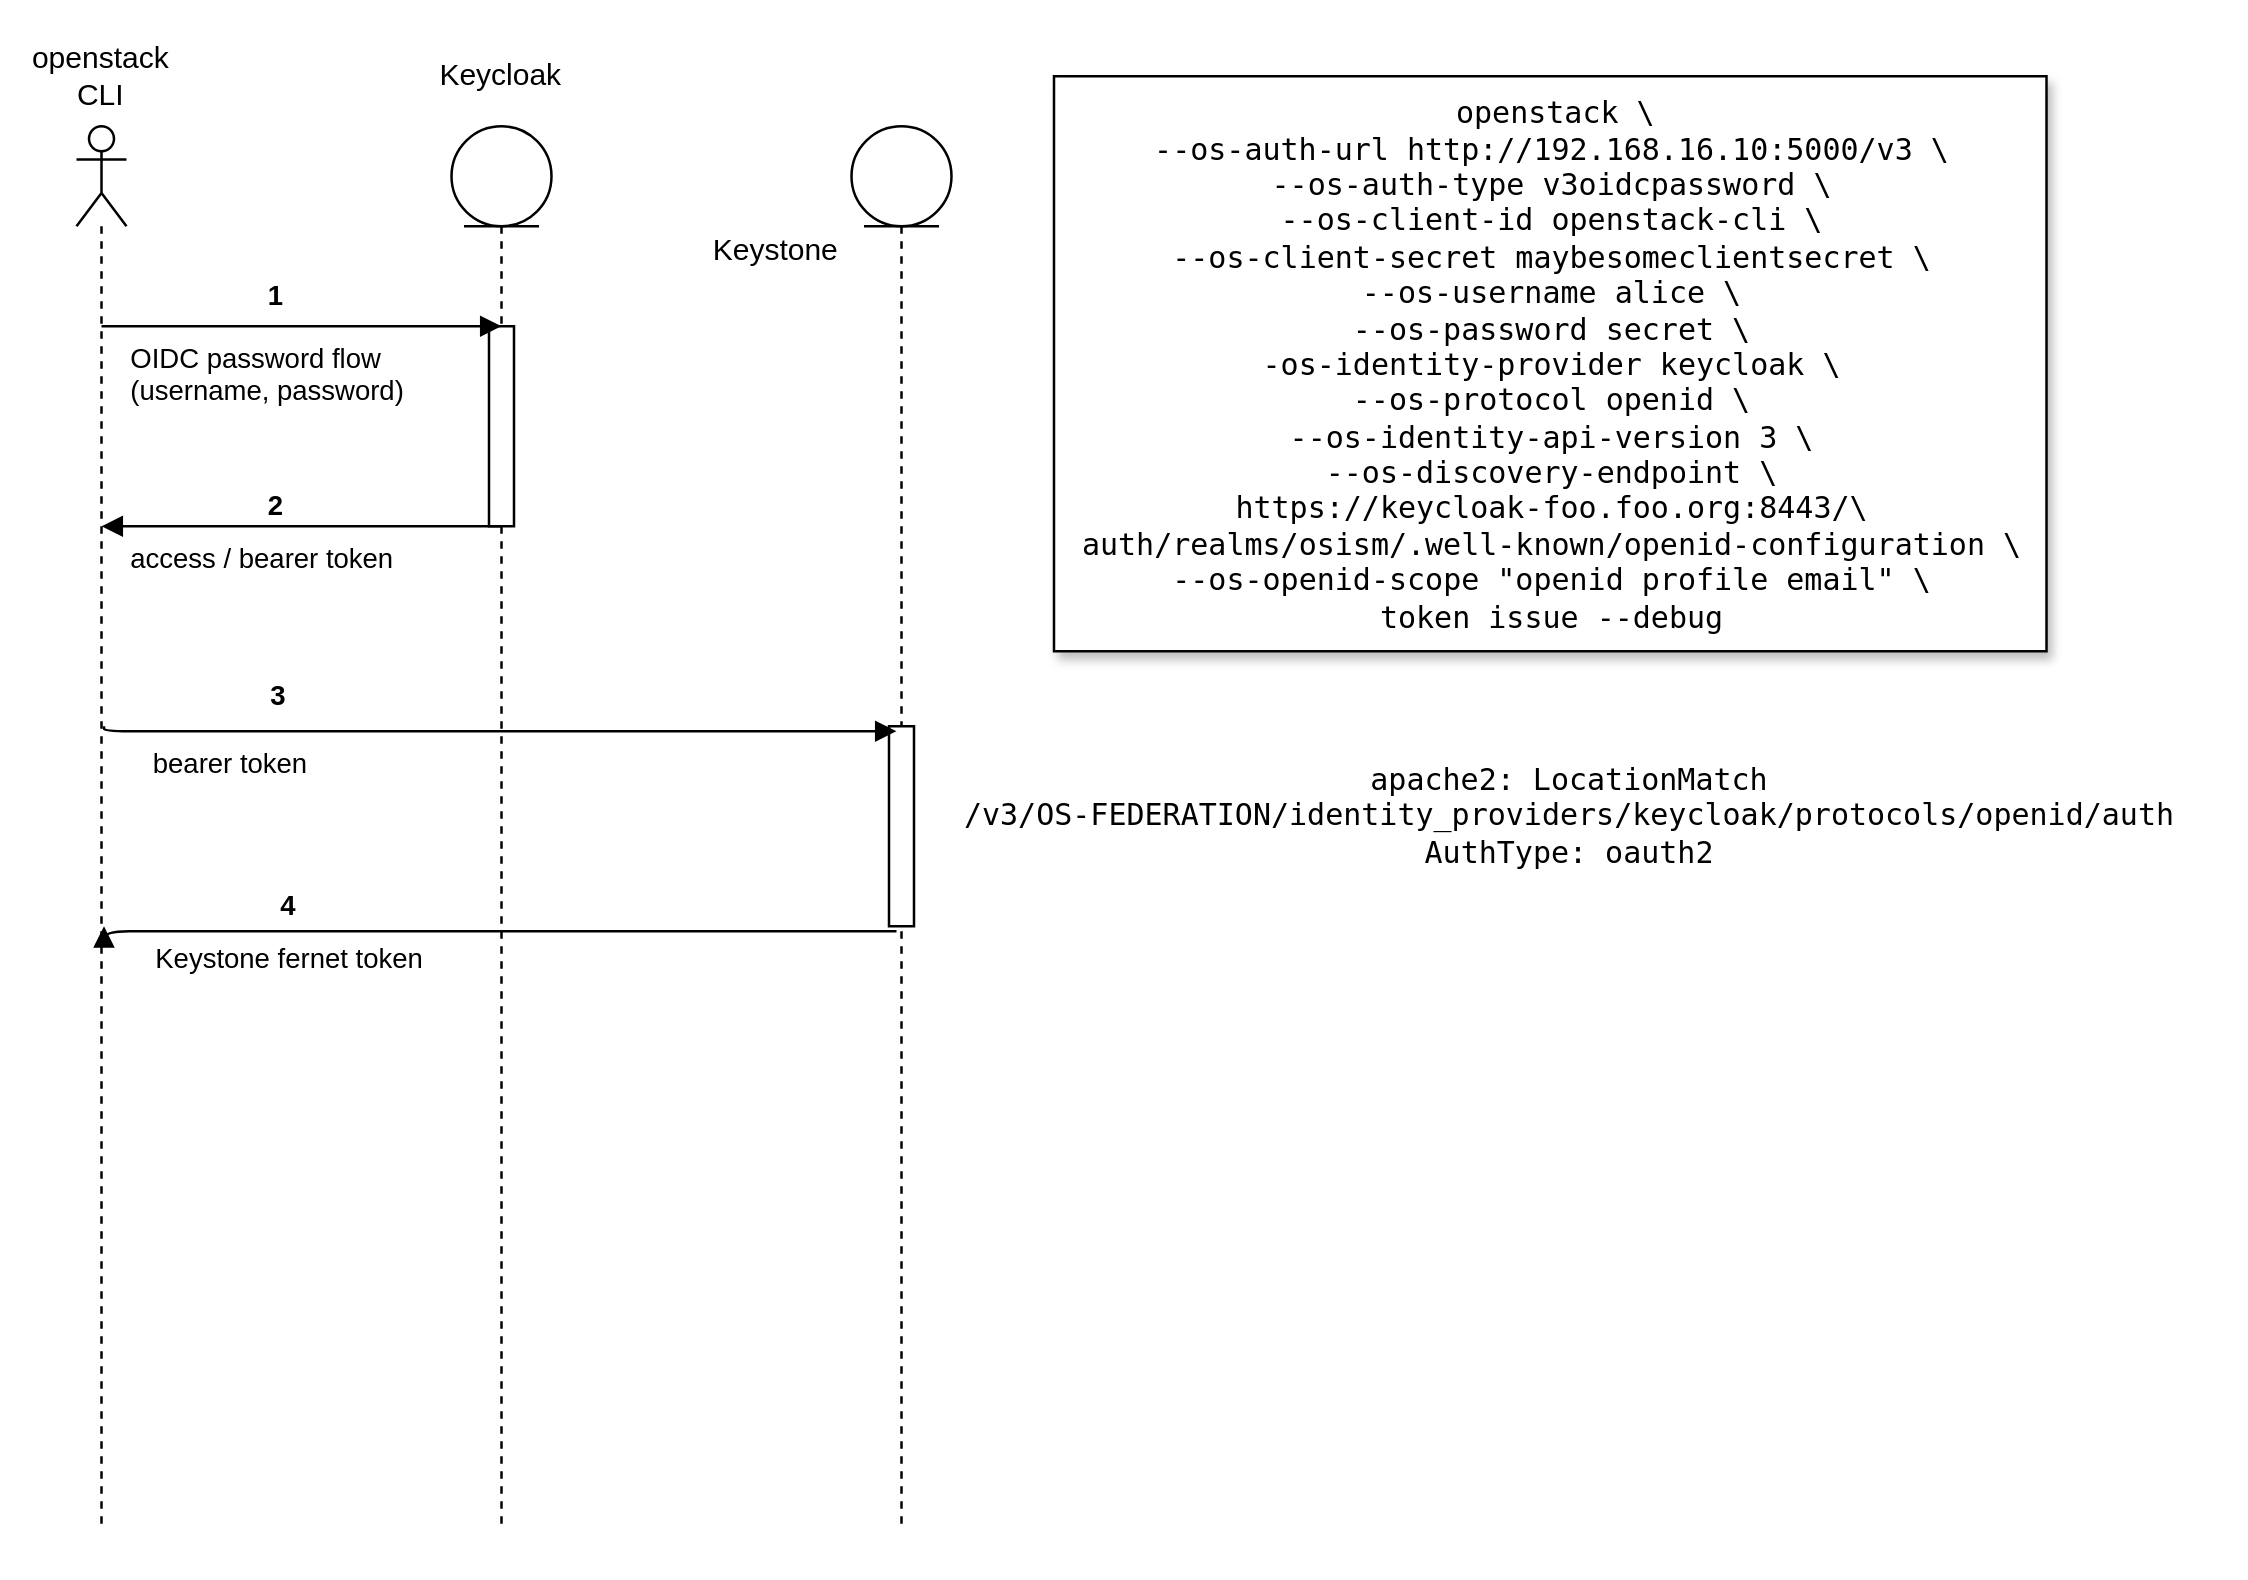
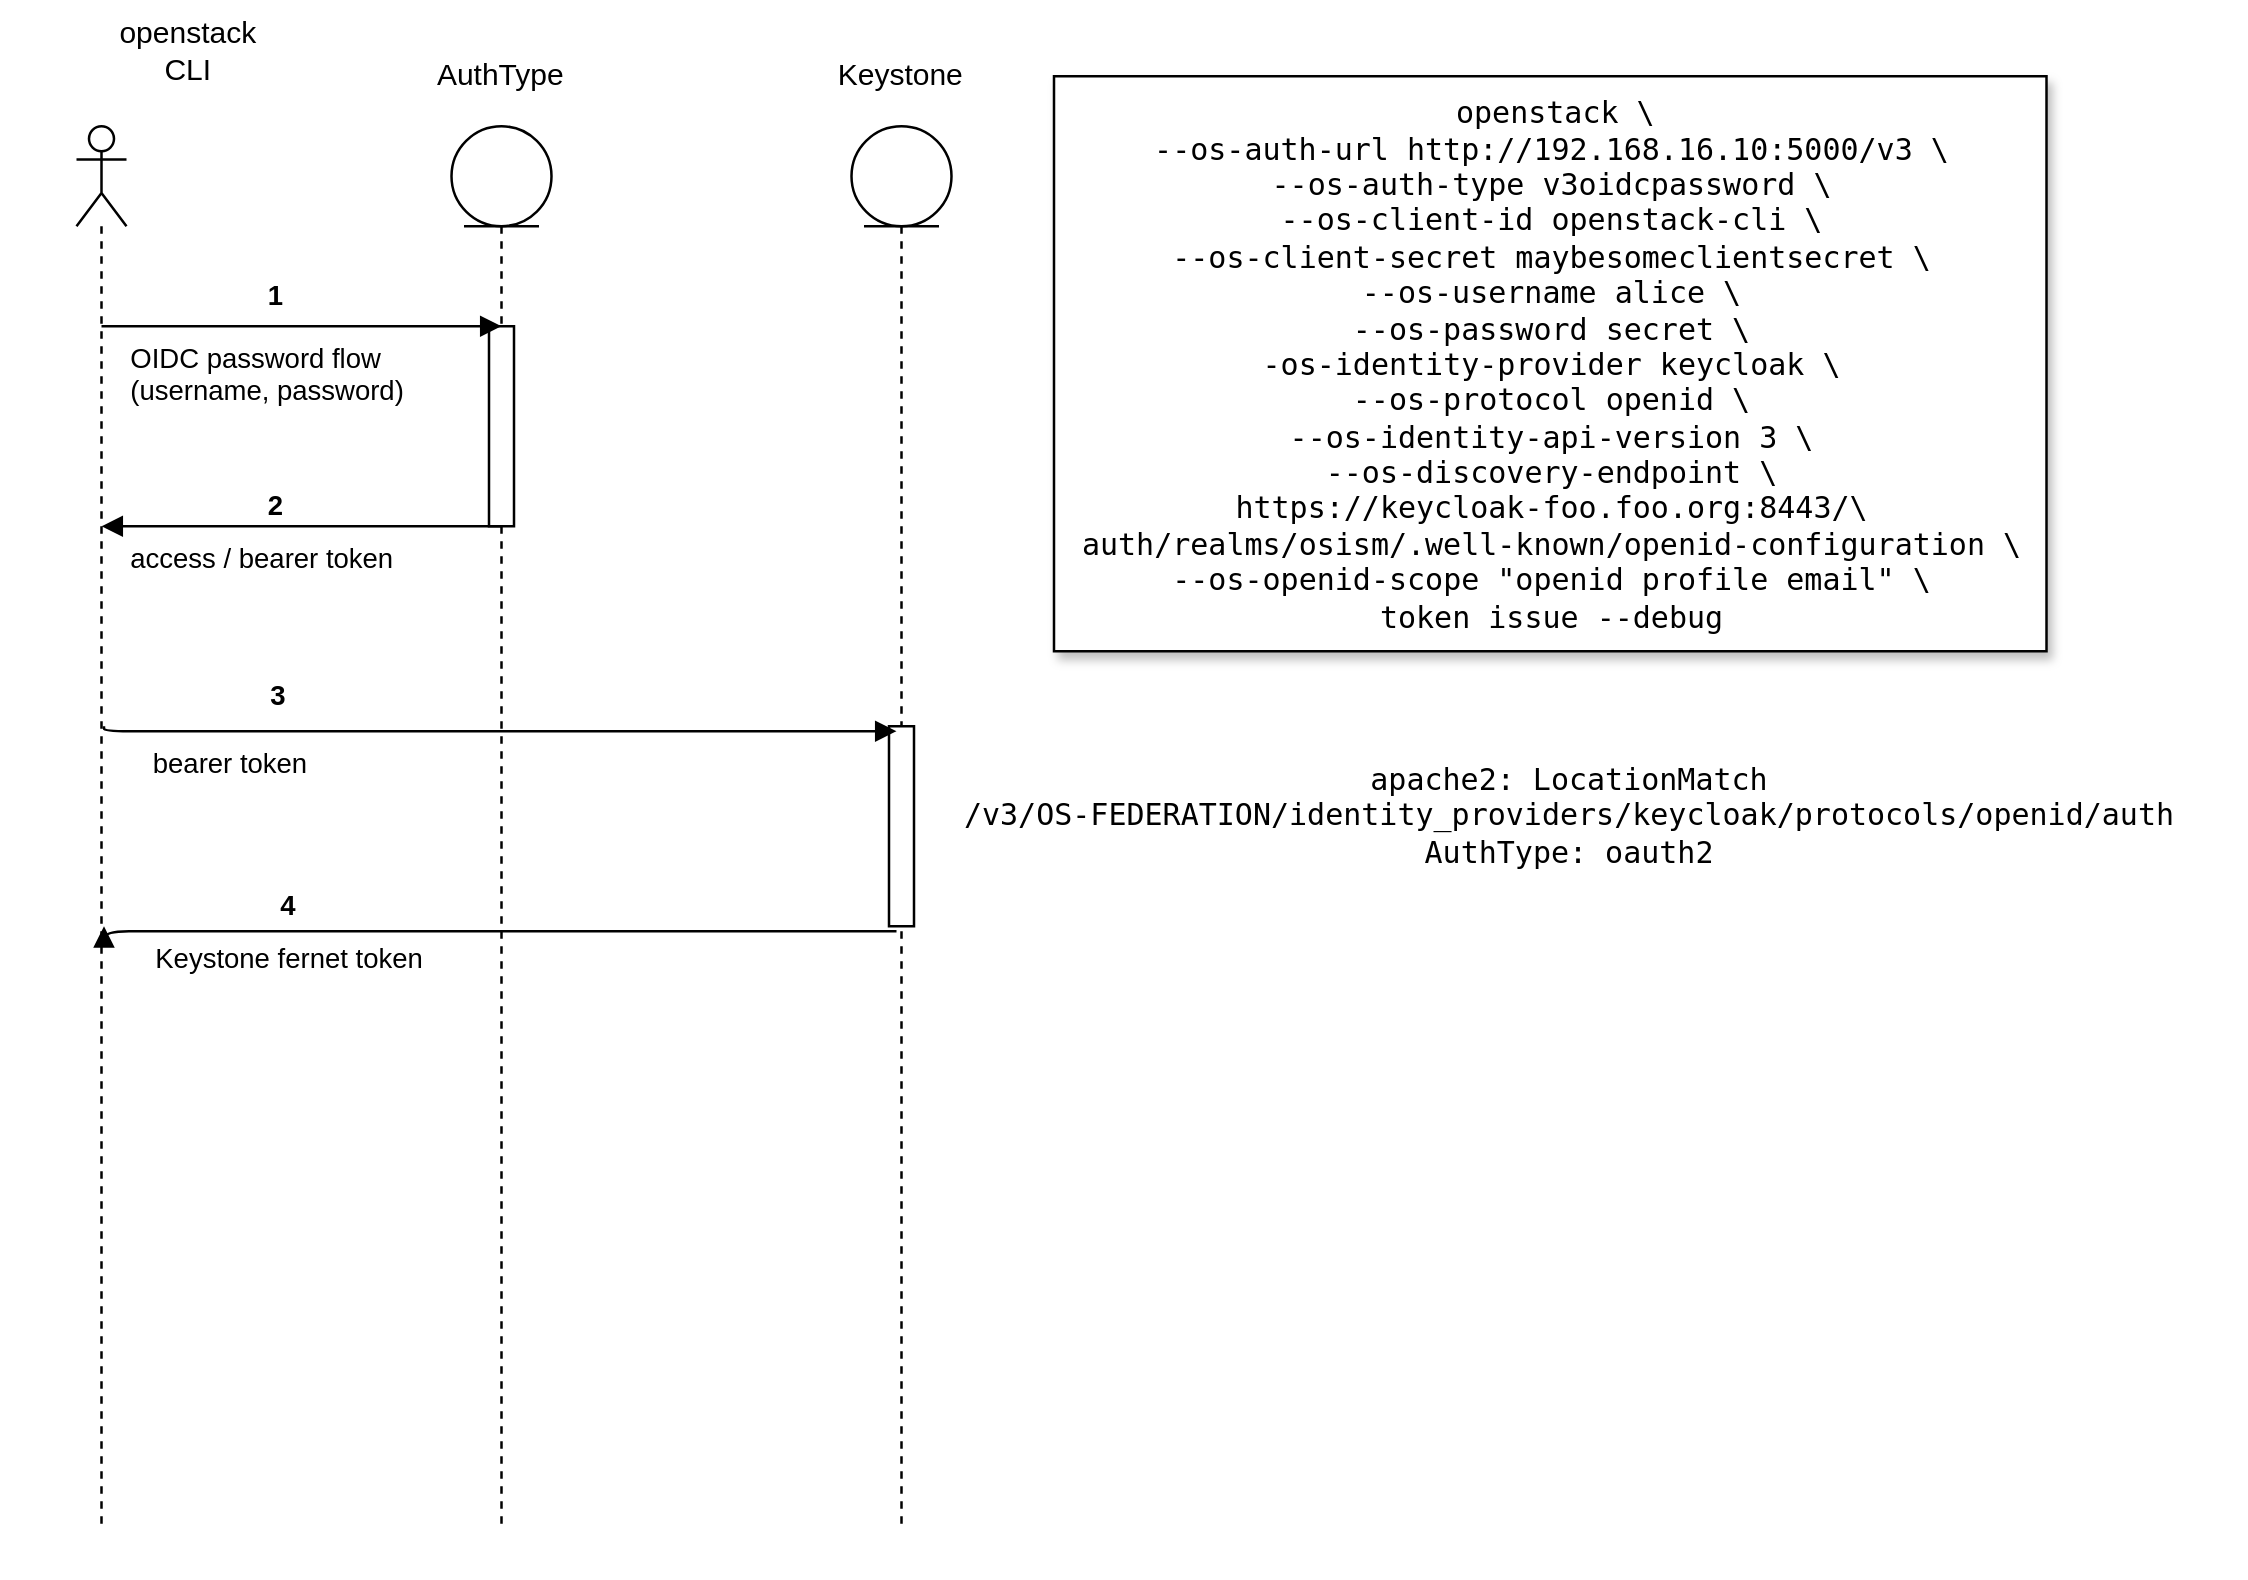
(101, 76) -> (189, 51)
(501, 76) -> (501, 76)
(776, 251) -> (901, 76)
